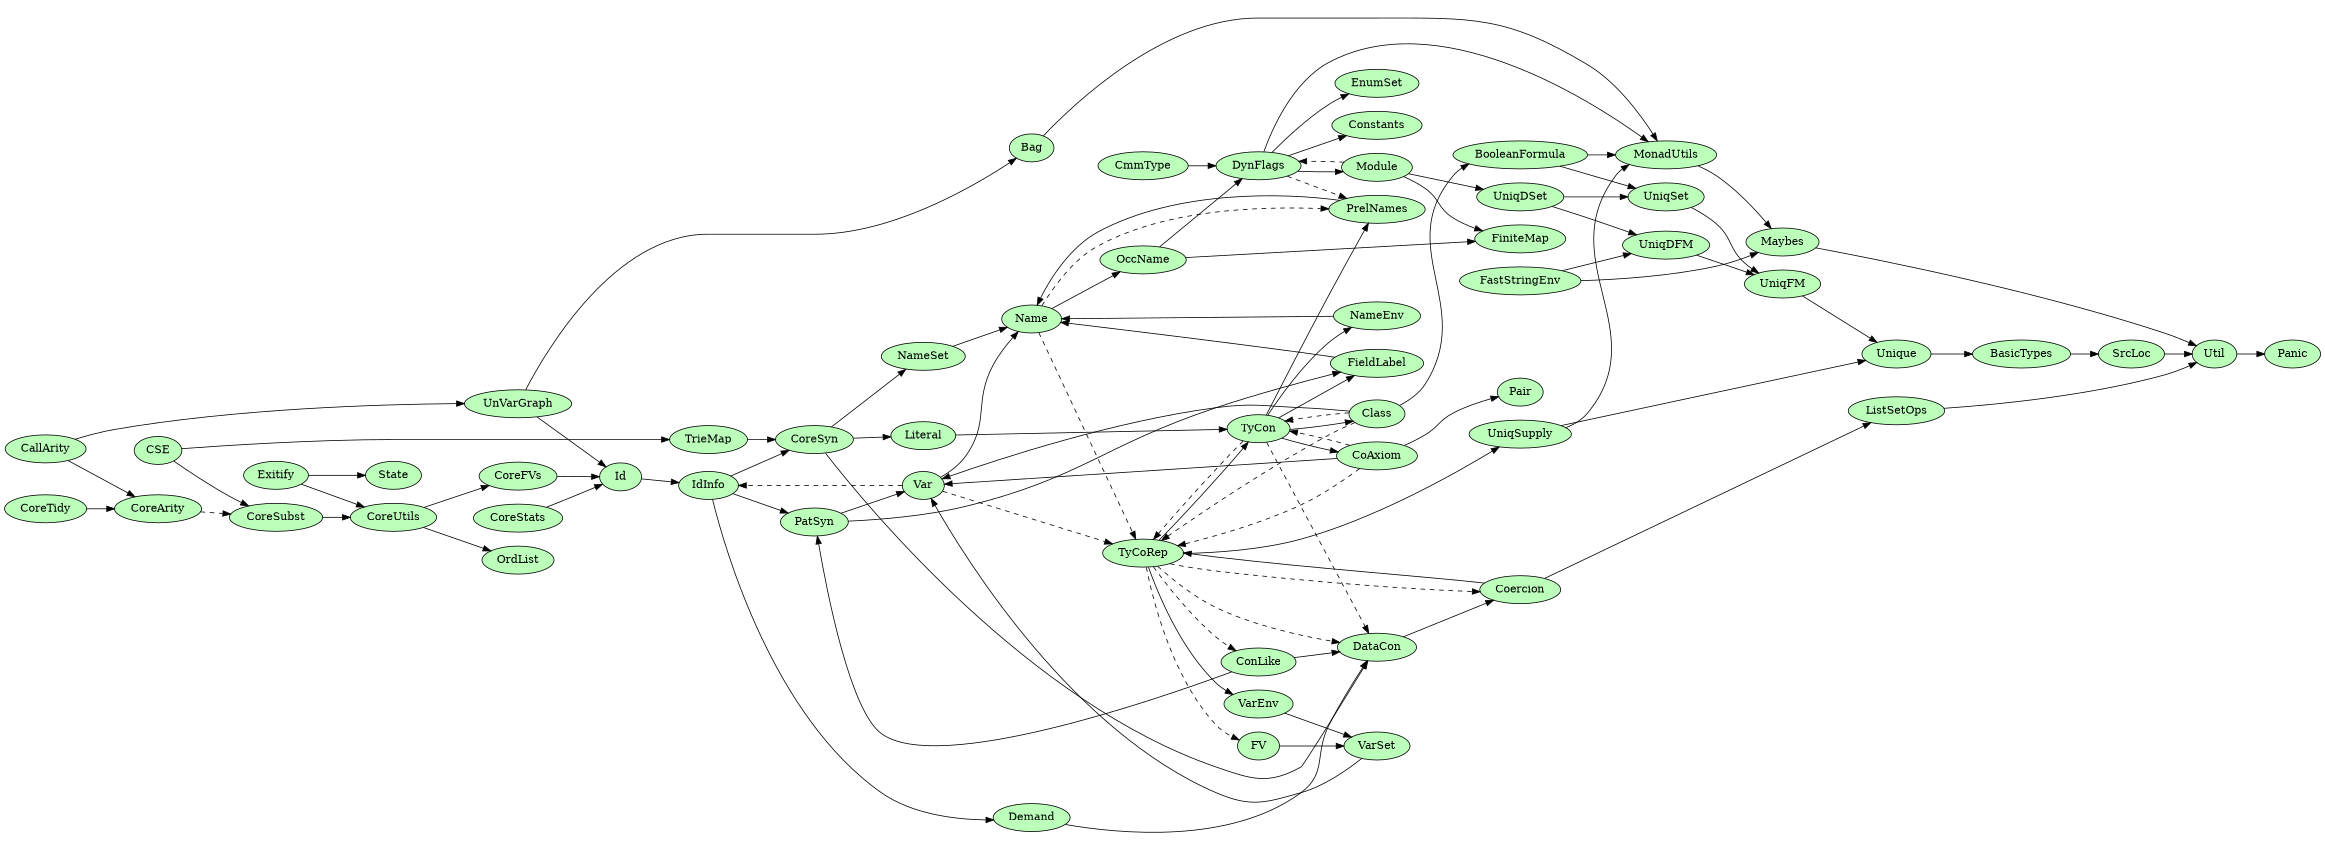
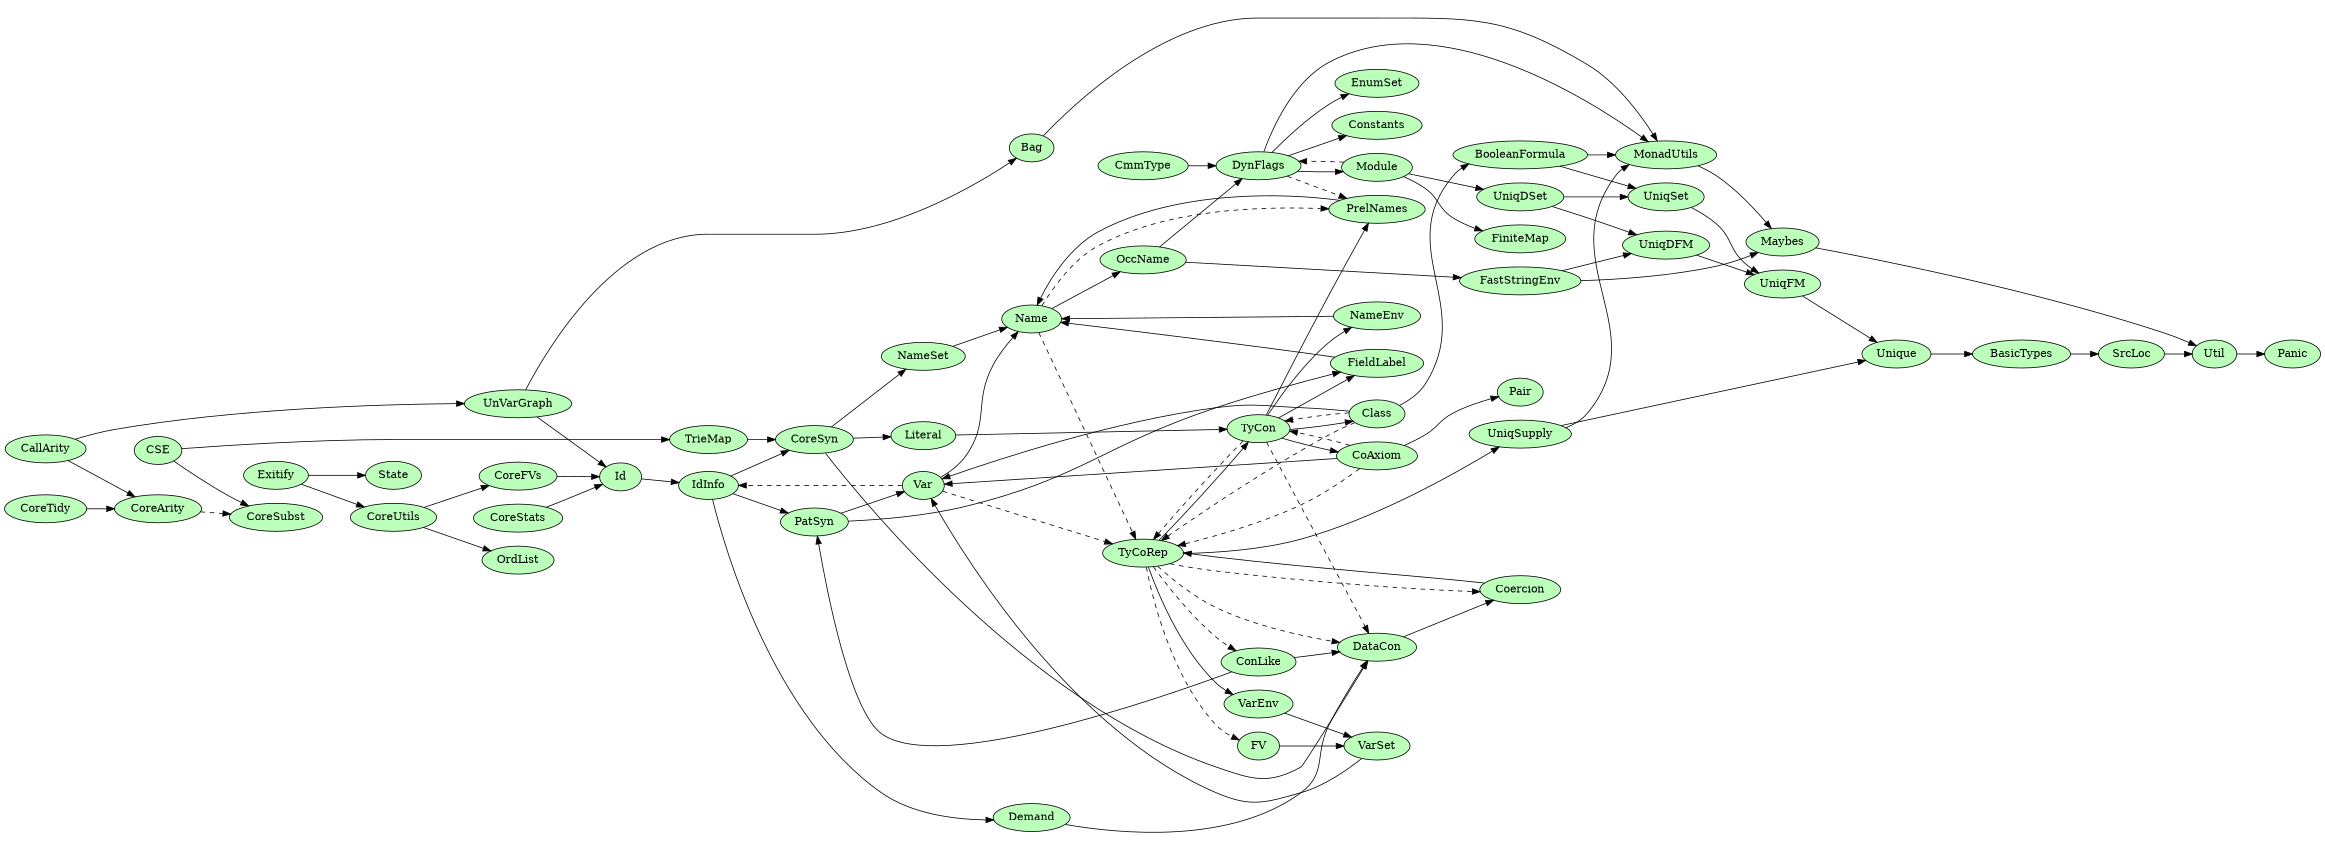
(1326, 250) -> (1319, 270)
(1896, 411) -> none
(332, 517) -> none
